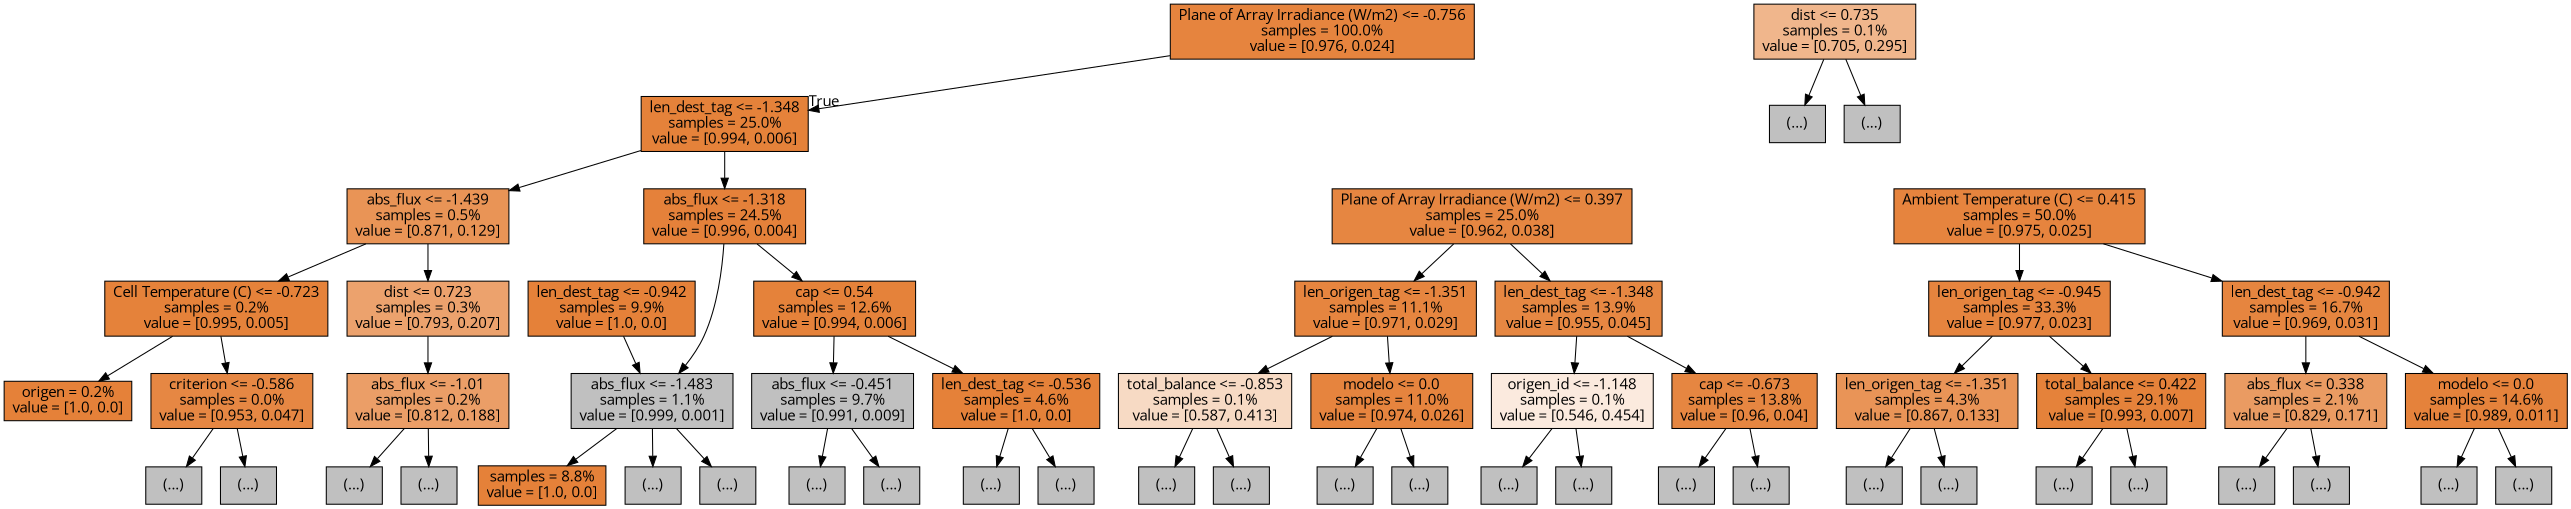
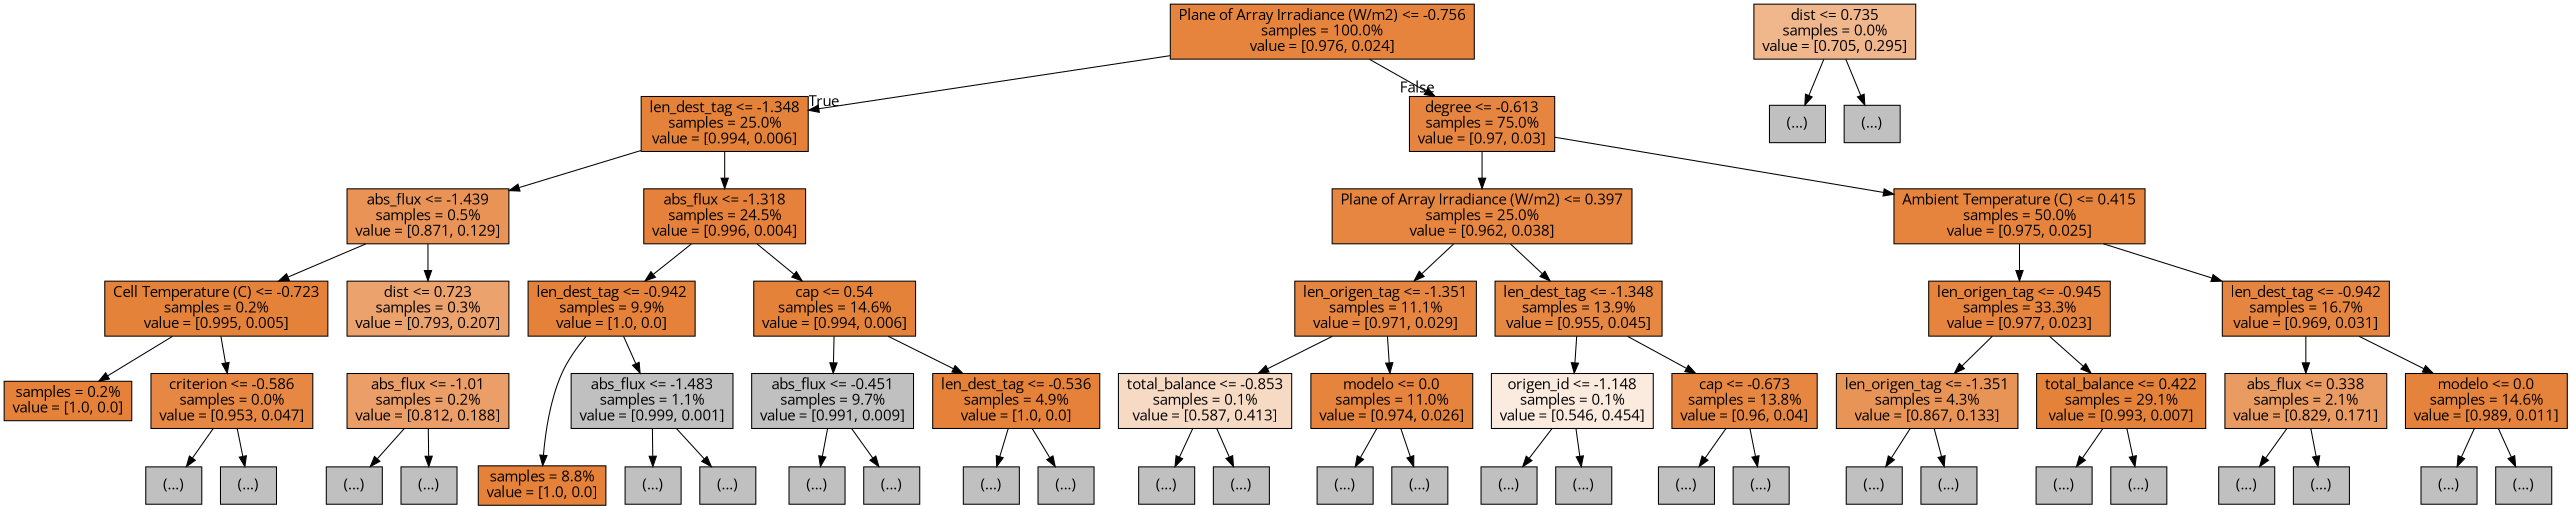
(1835, 32) -> (1835, 32)
none -> (1482, 124)
(714, 308) -> (672, 259)
(835, 309) -> (835, 309)
(428, 350) -> none
(68, 401) -> (68, 401)
(1016, 401) -> (1016, 401)
(596, 444) -> (555, 392)
